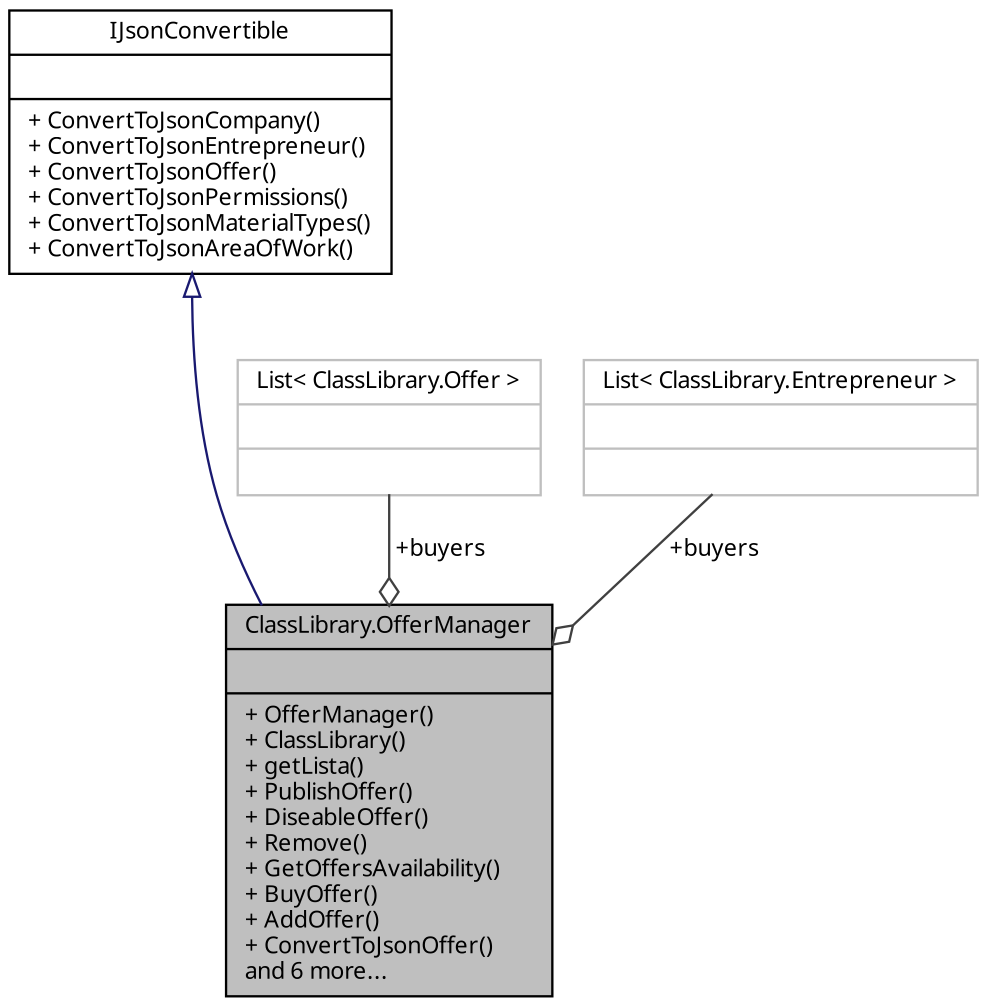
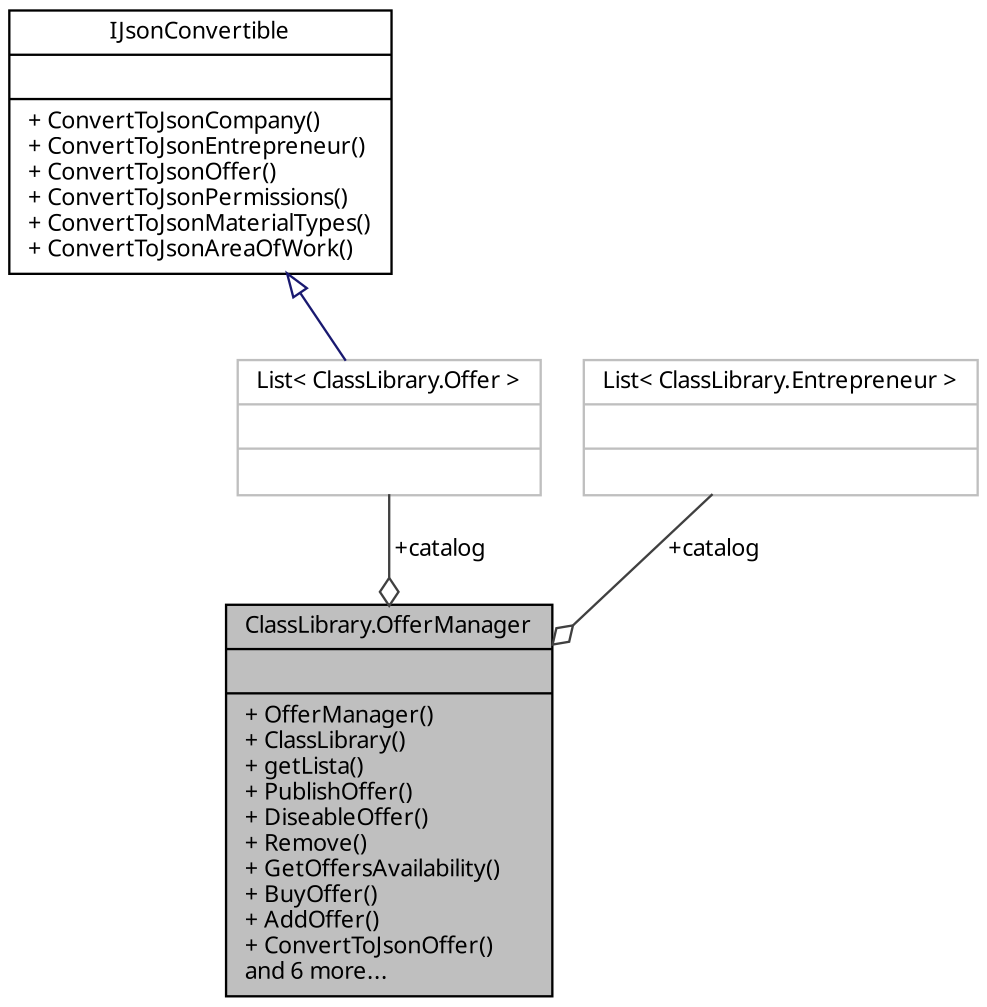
(207, 456) -> (323, 327)
(438, 550) -> (438, 550)
(712, 550) -> (712, 550)
